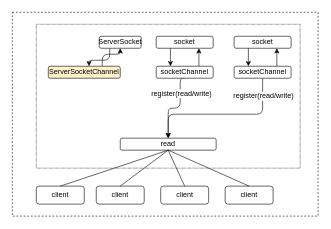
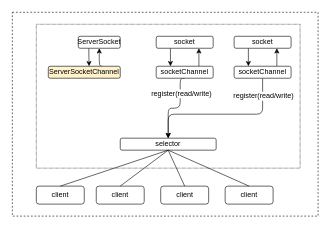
(120, 42) -> (99, 42)
(168, 144) -> (168, 144)
